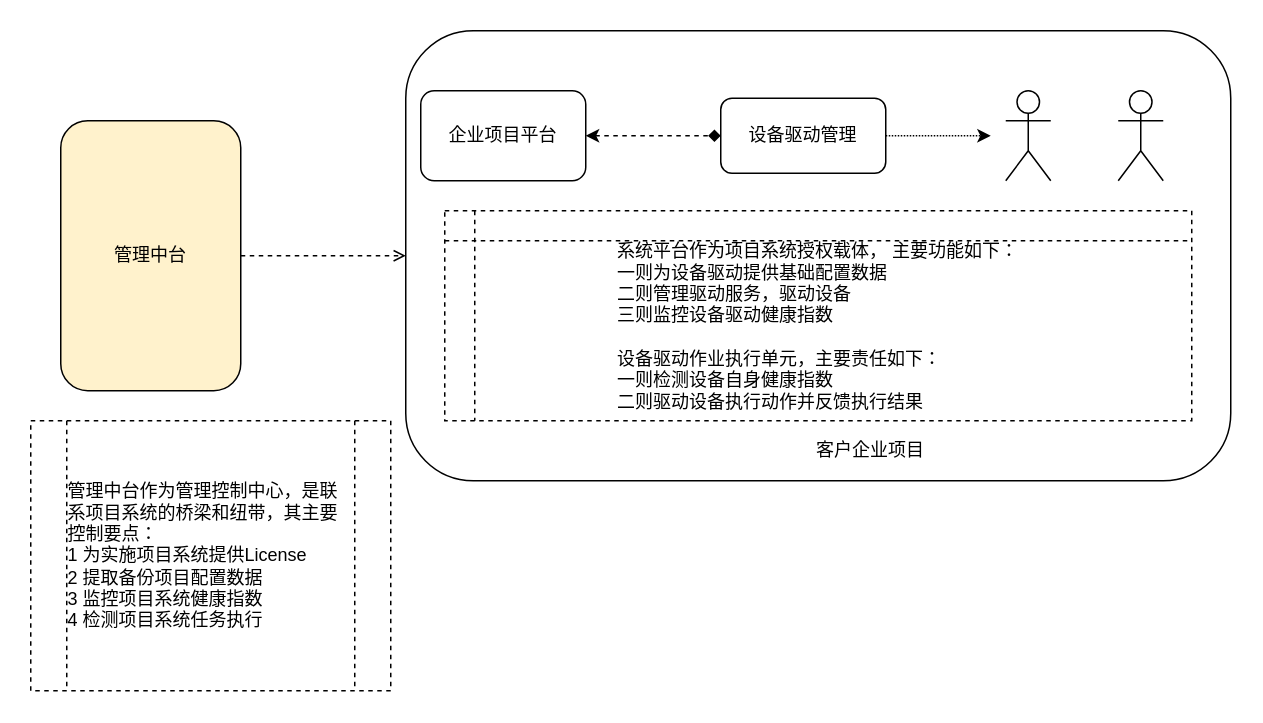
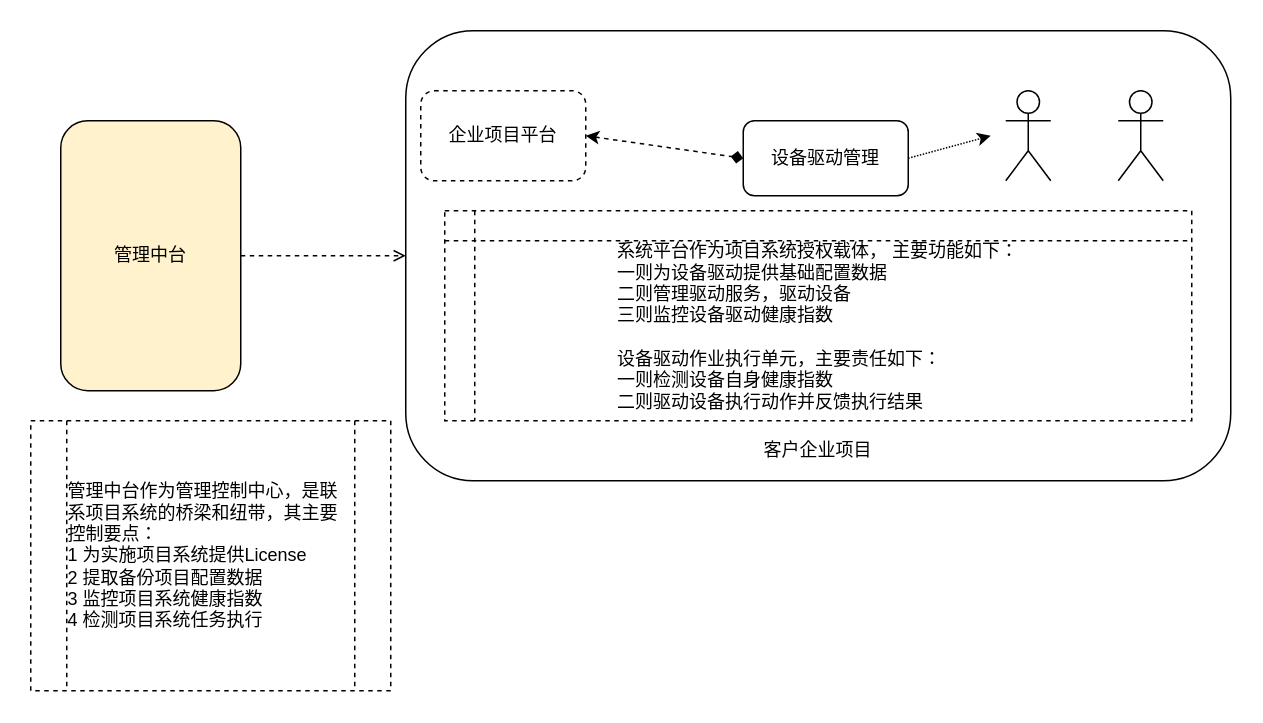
(503, 136) -> (503, 136)
(803, 136) -> (826, 158)
(871, 451) -> (818, 451)
